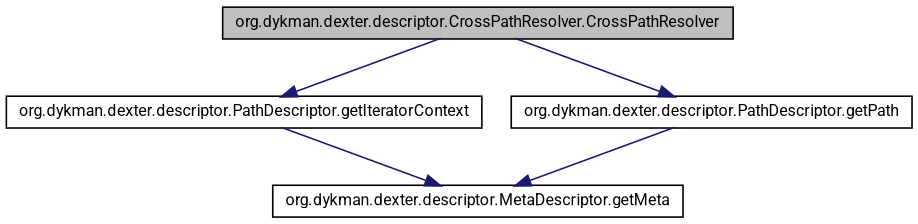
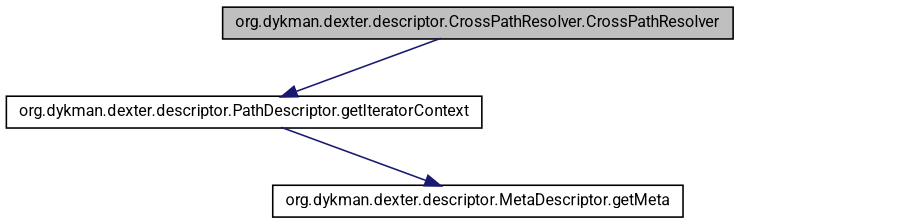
(712, 112) -> none
